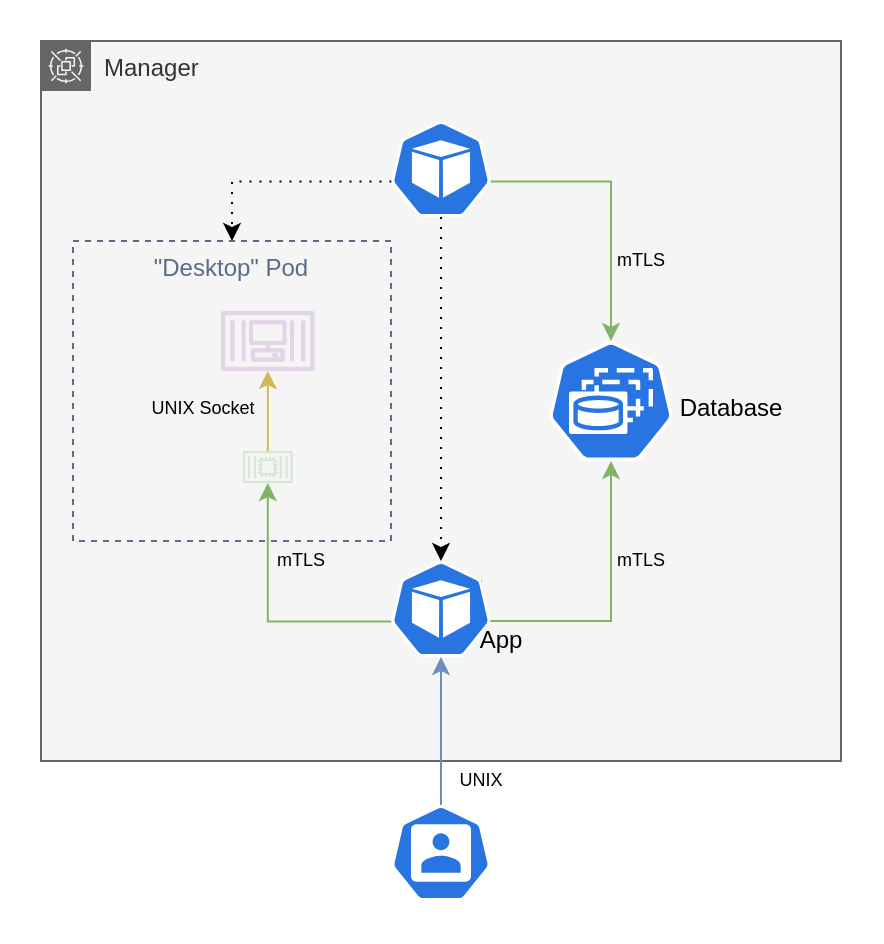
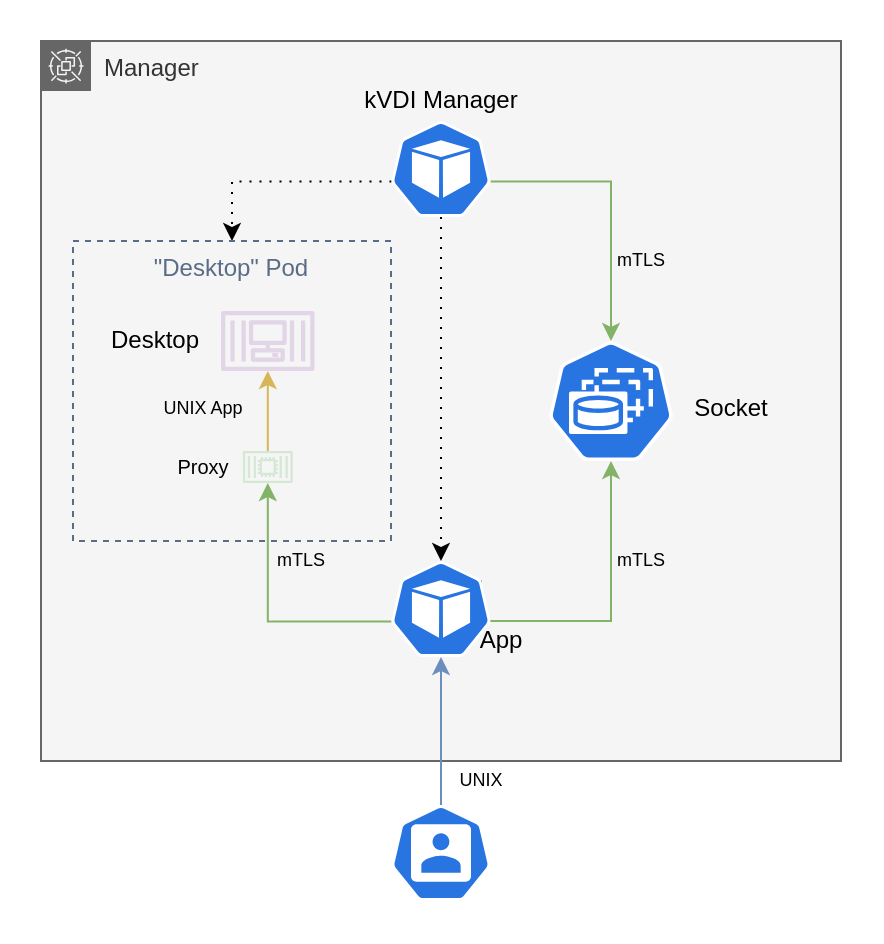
none -> (441, 101)
none -> (155, 341)
(204, 409) -> (204, 409)
(732, 409) -> (732, 409)
none -> (203, 467)
